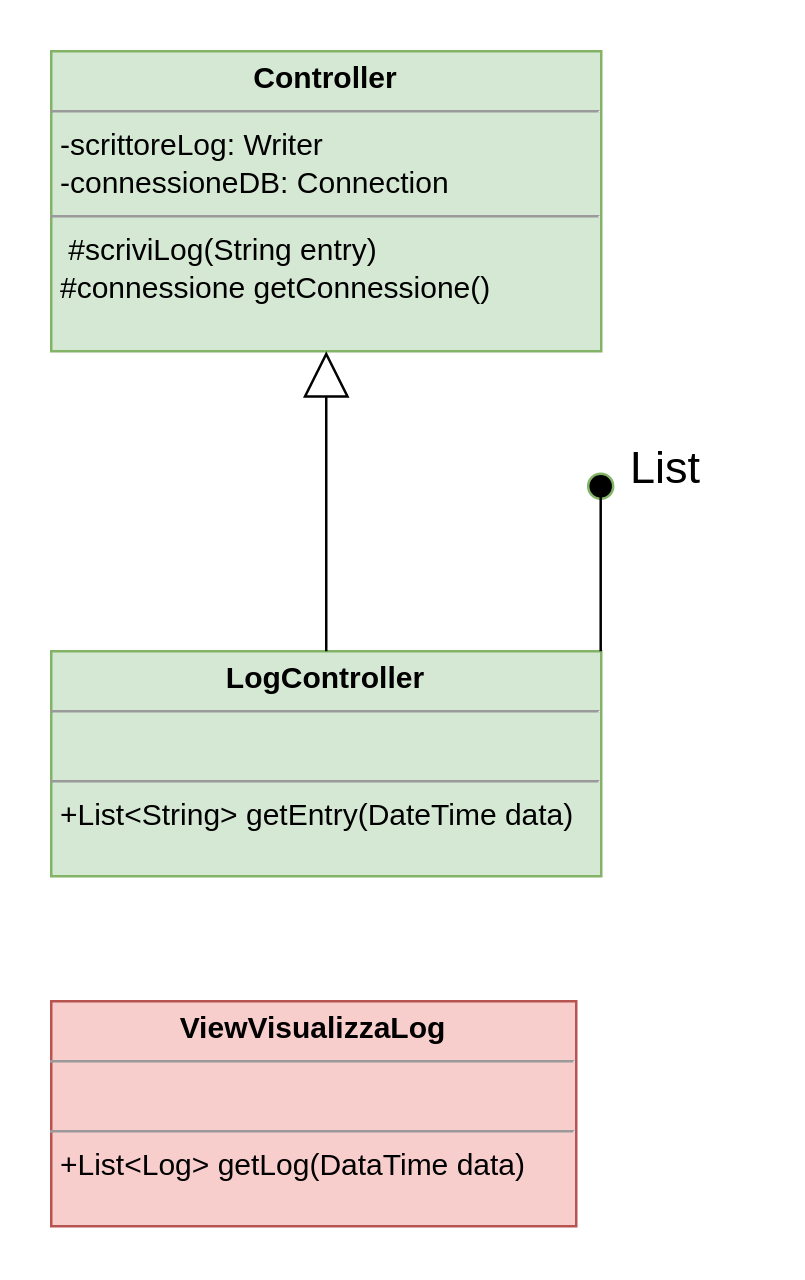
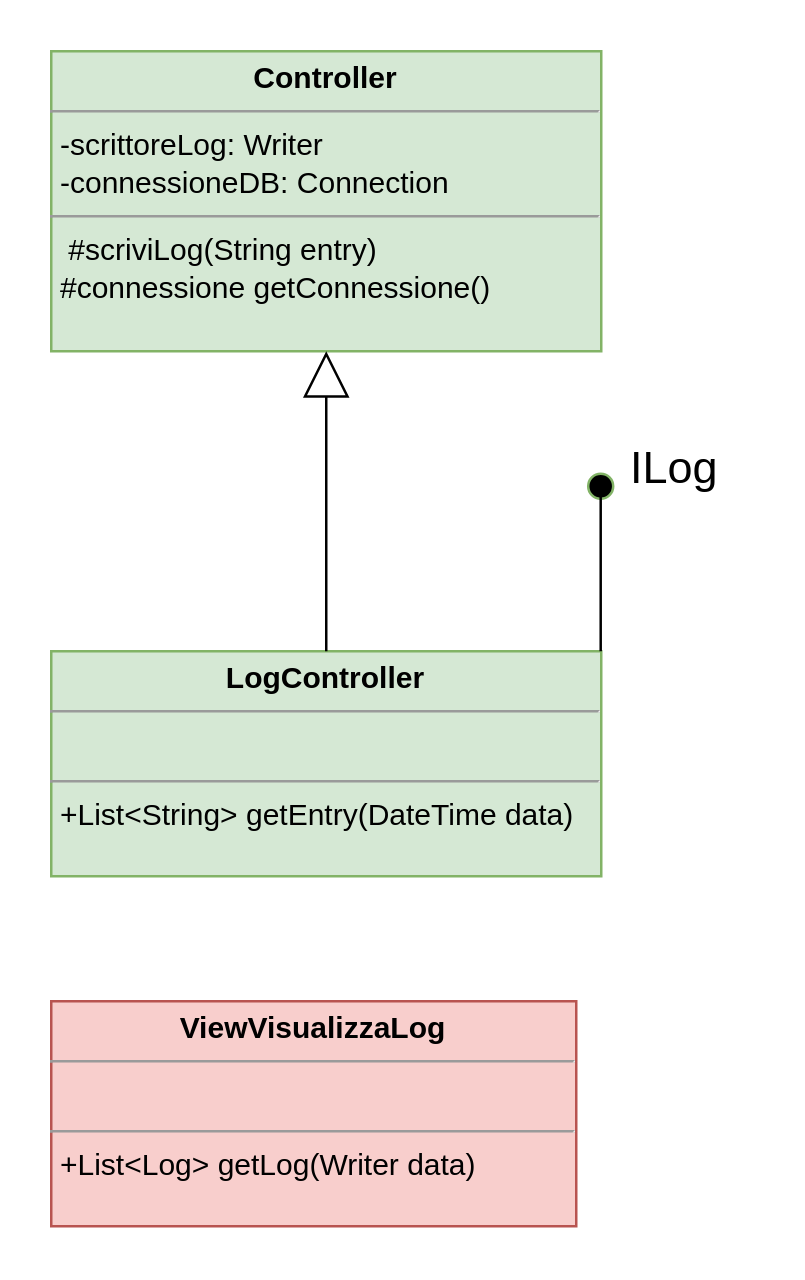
(661, 462) -> (665, 462)
(304, 1037) -> (288, 1037)
